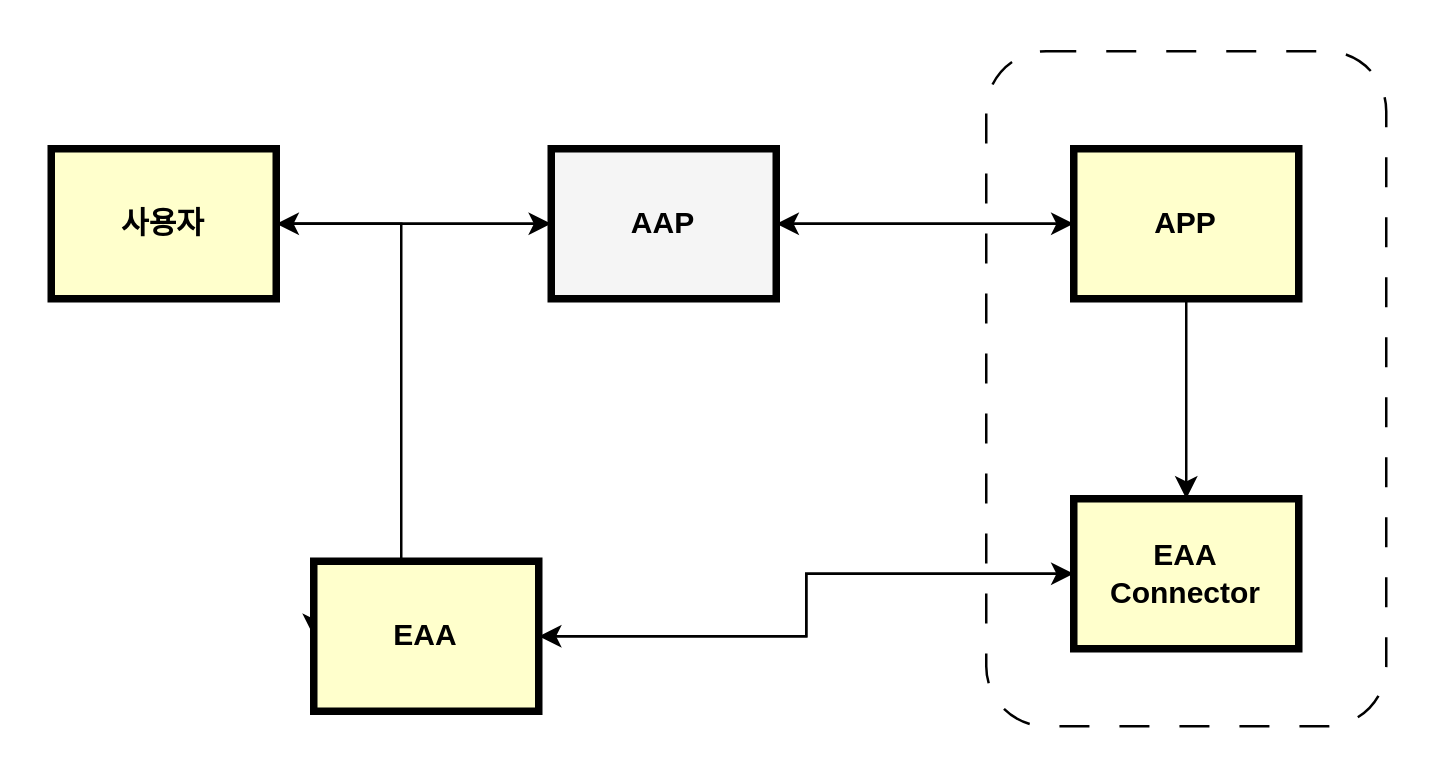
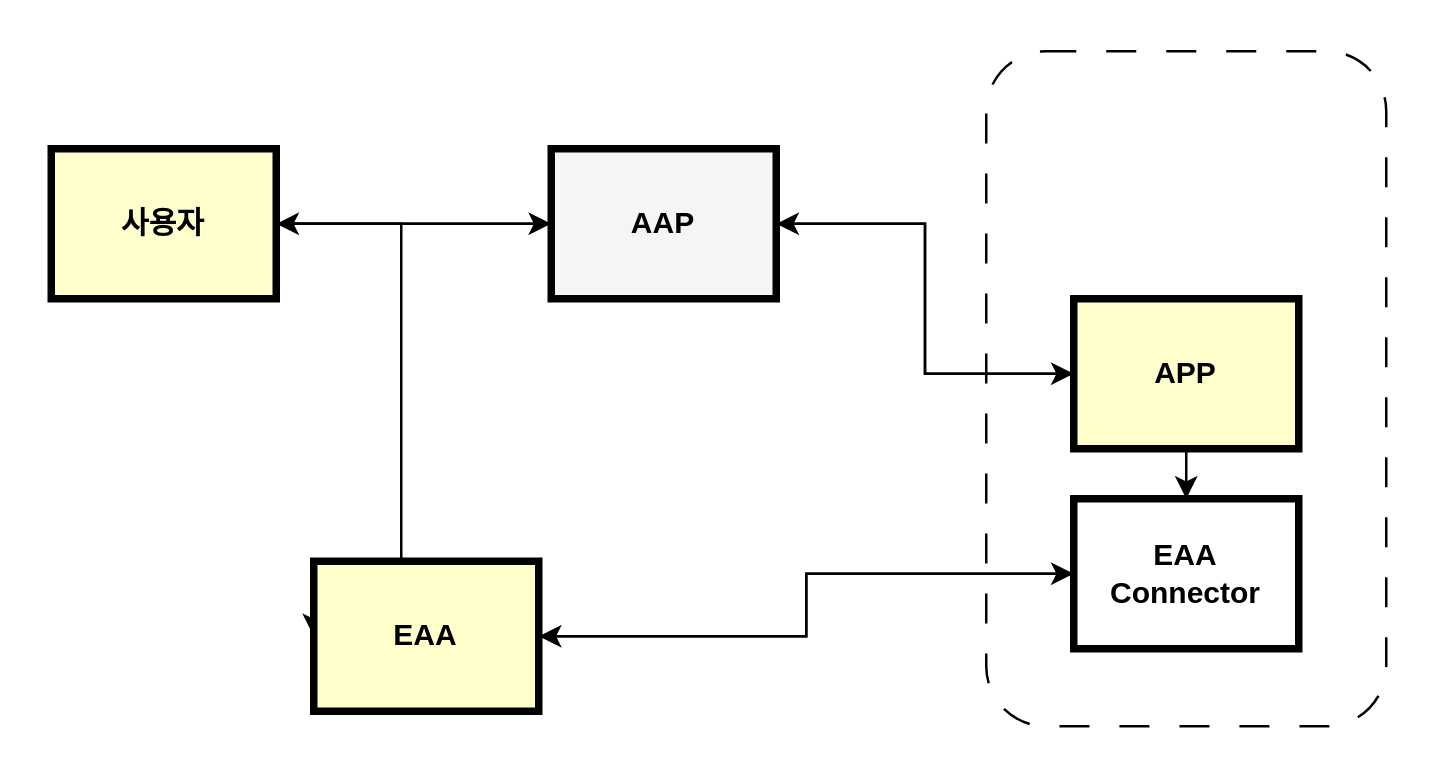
(1186, 224) -> (1186, 374)
(1186, 574) -> (1186, 574)
